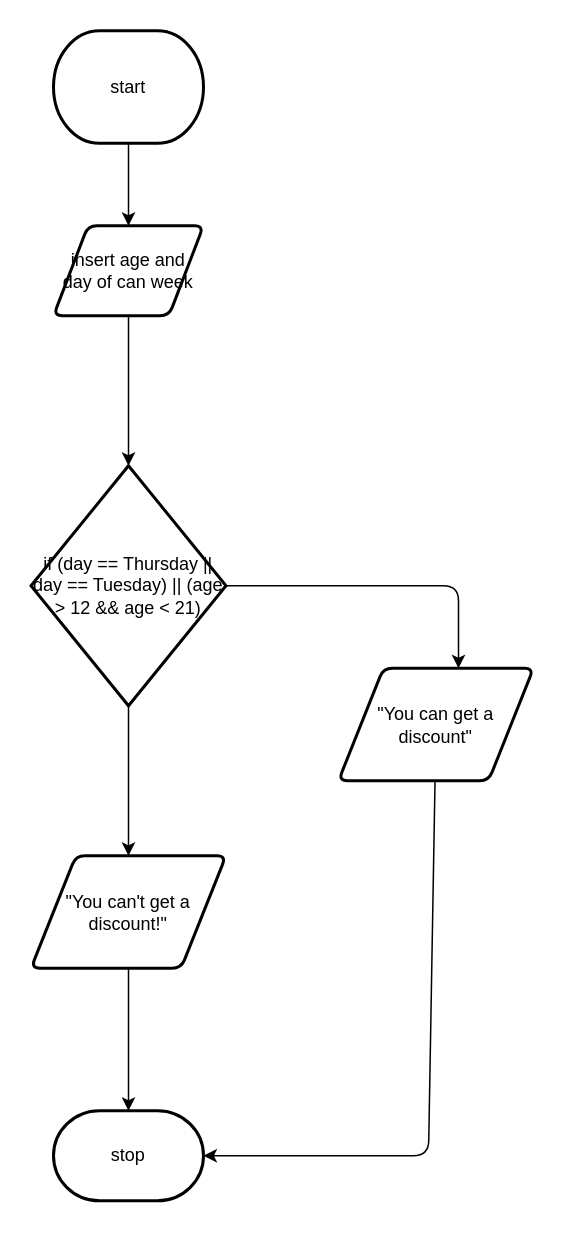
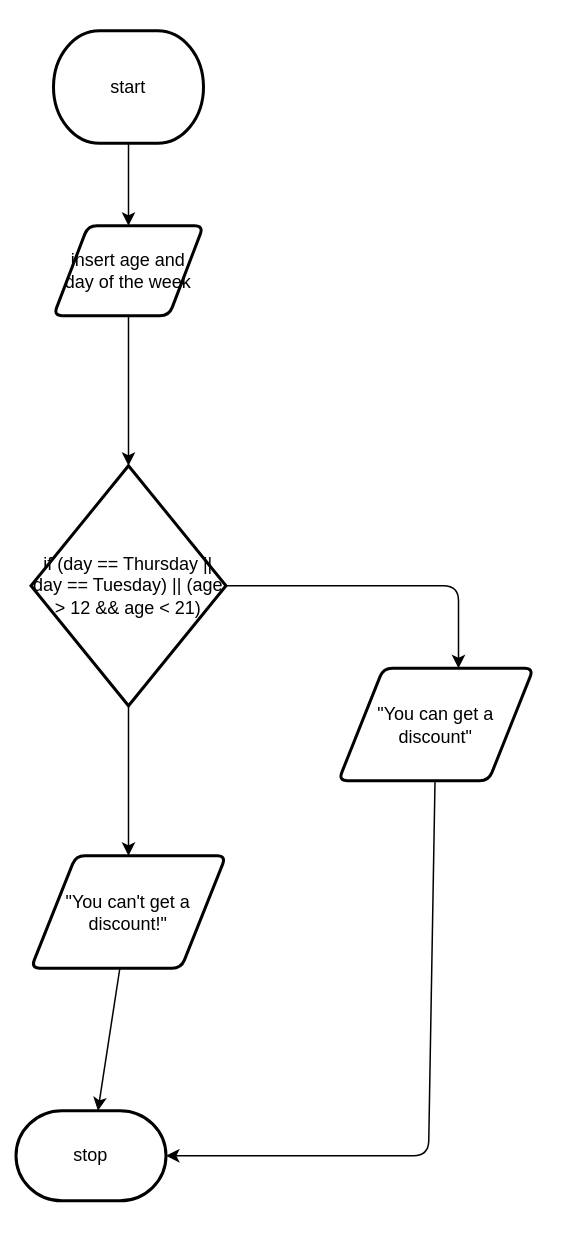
(128, 271) -> (128, 271)
(128, 1156) -> (91, 1156)
